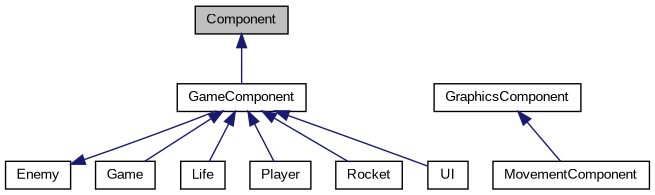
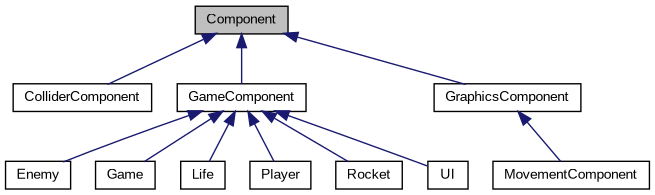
none -> (381, 61)
none -> (82, 98)
(150, 136) -> (126, 138)
